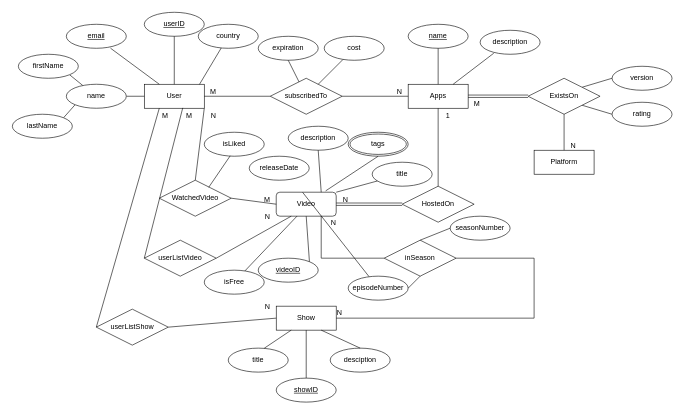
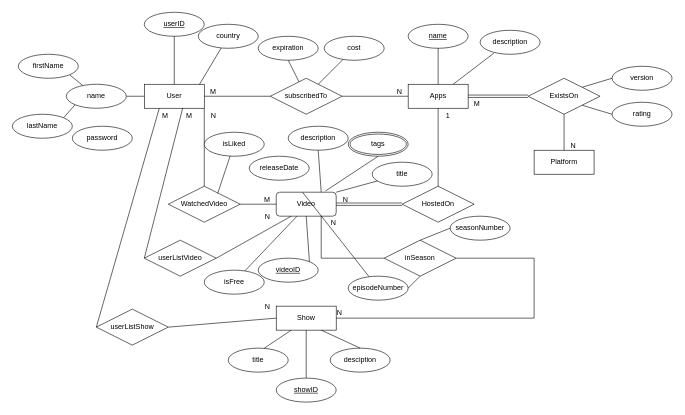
(96, 36) -> none
(135, 66) -> none
none -> (102, 138)
(195, 198) -> (204, 204)
